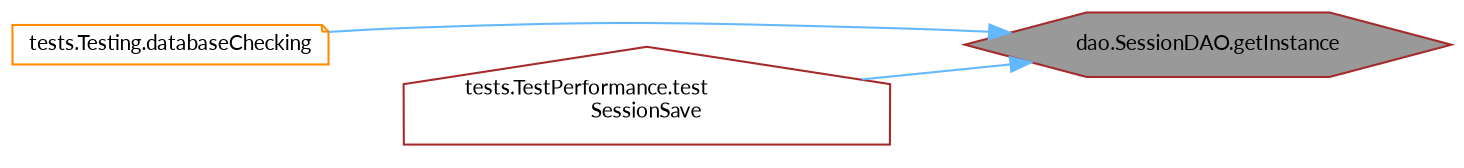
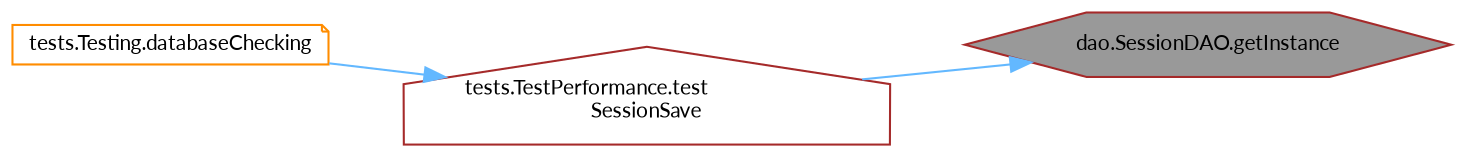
(659, 23) -> (377, 69)
